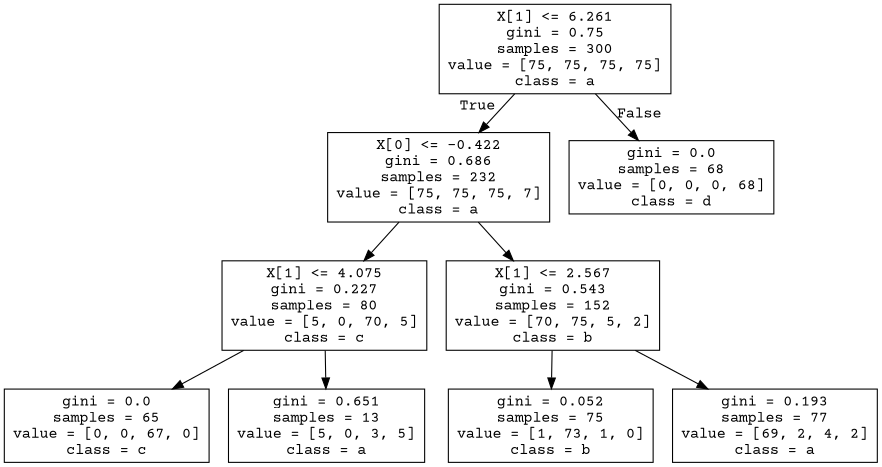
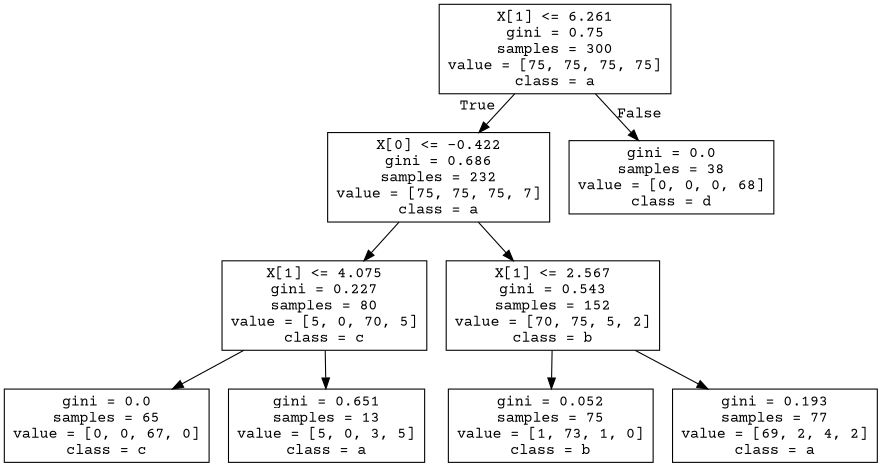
(671, 177) -> (671, 177)
